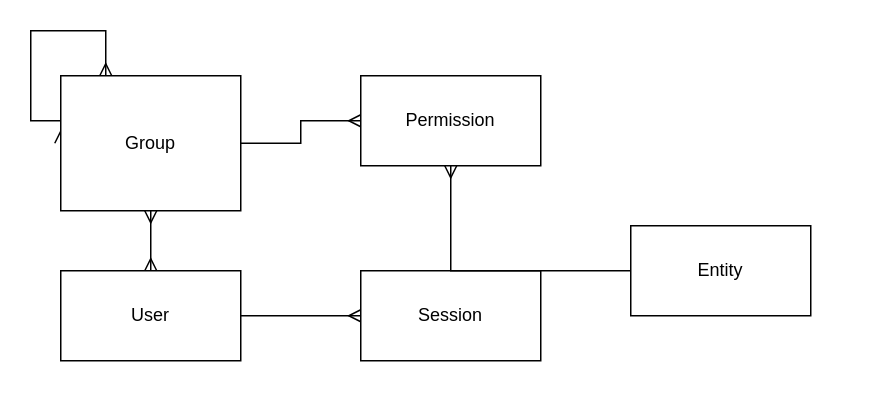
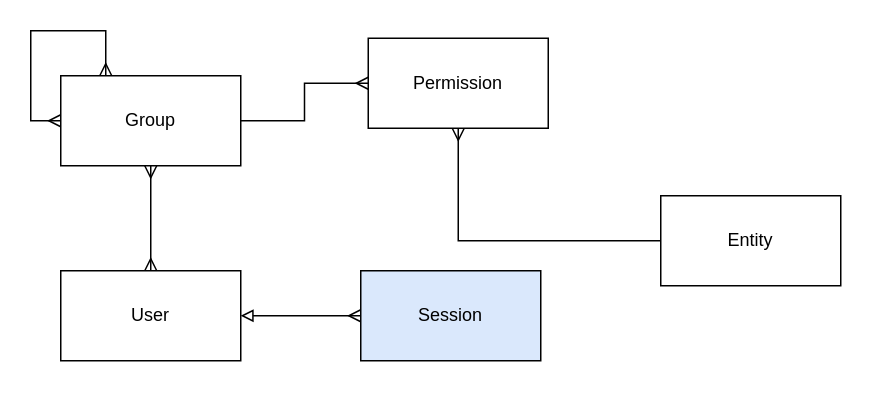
(451, 121) -> (458, 83)
(151, 143) -> (151, 121)
(721, 271) -> (751, 241)
(248, 316) -> (254, 316)
(451, 316) -> (451, 316)
